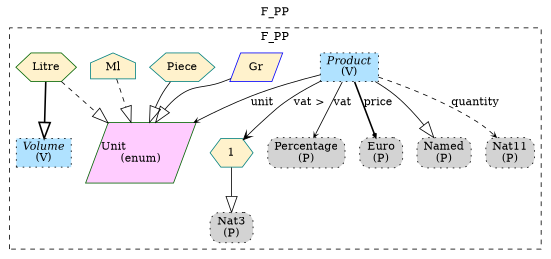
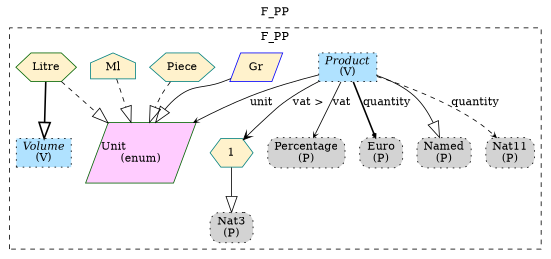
(162, 94) -> (162, 94)
(378, 102) -> (387, 102)
